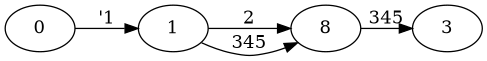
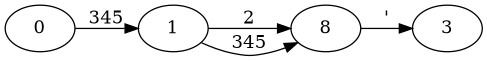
(107, 19) -> (107, 19)
(387, 19) -> (387, 19)
